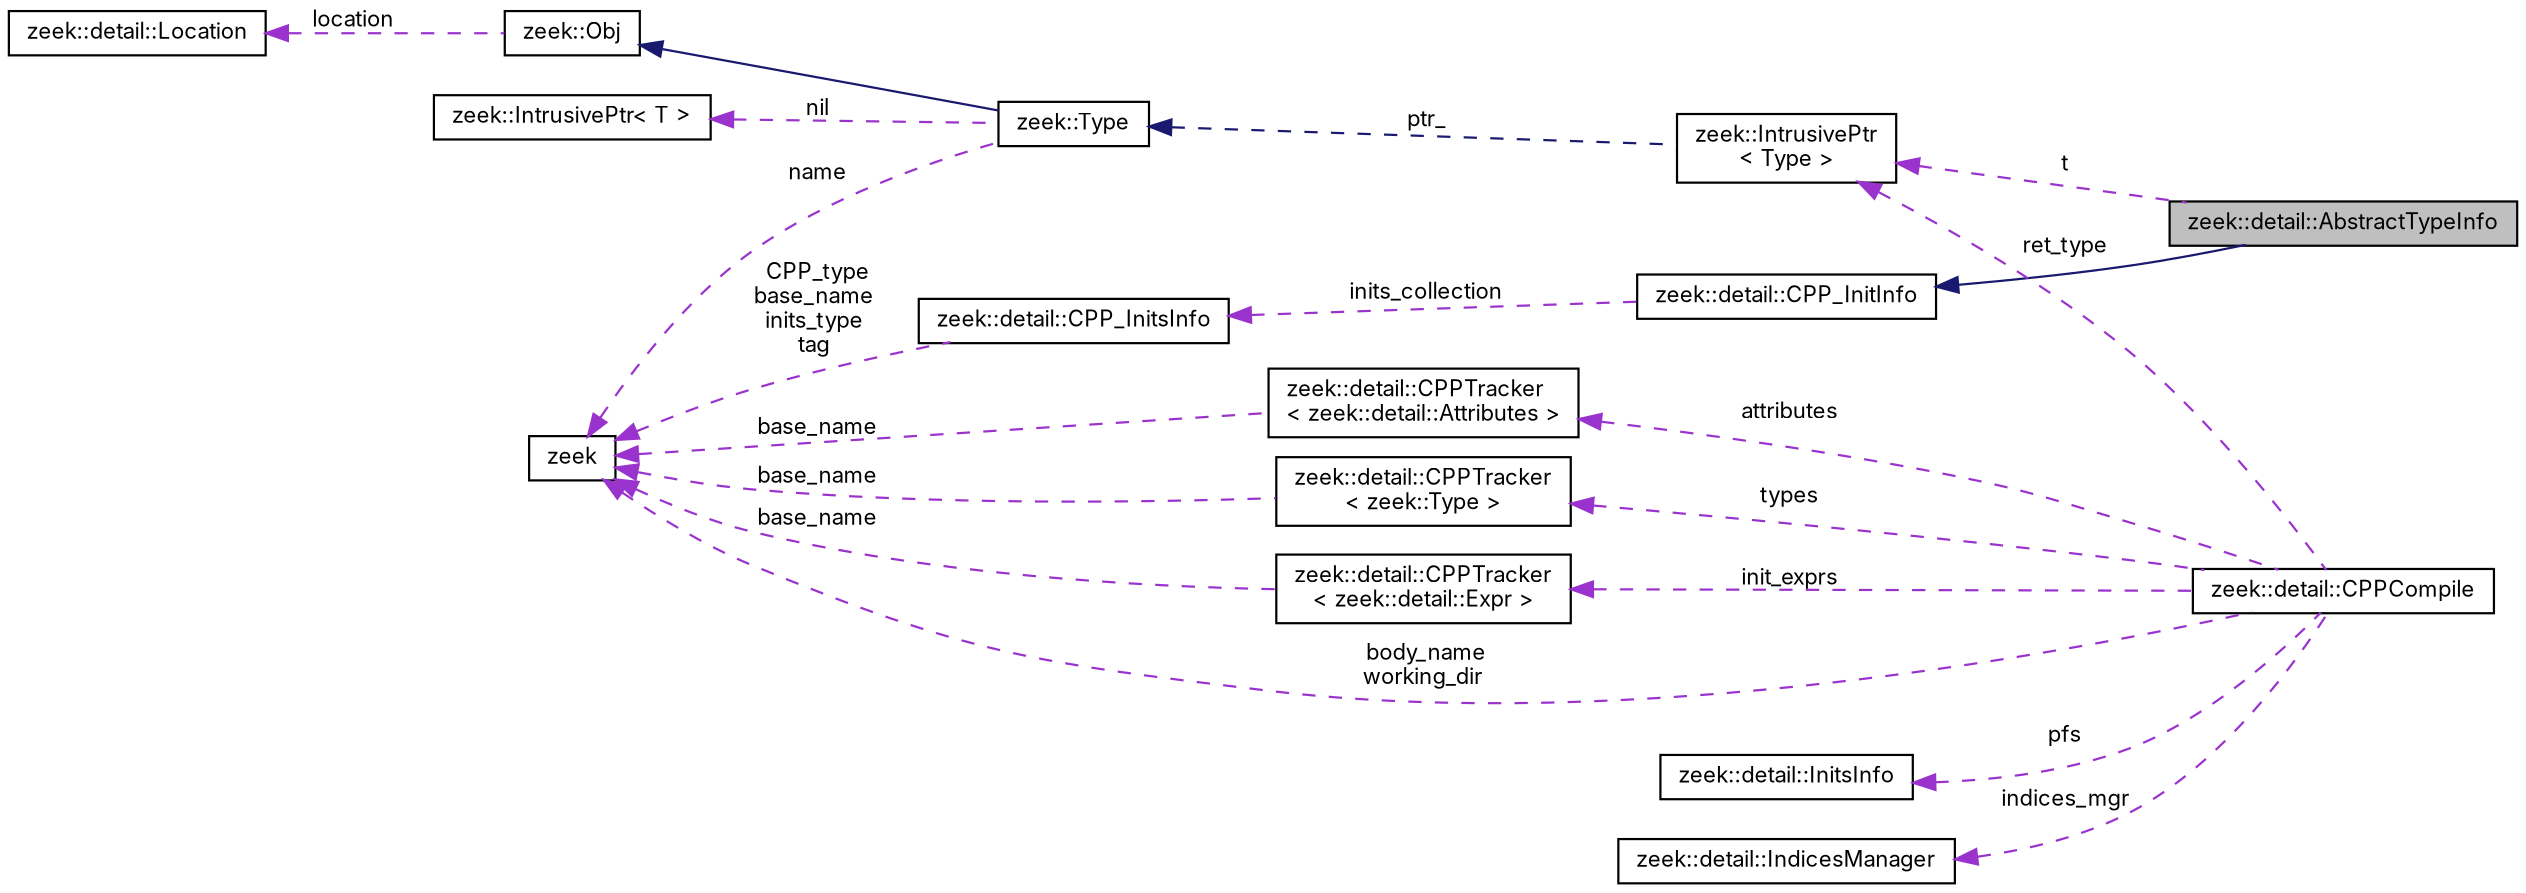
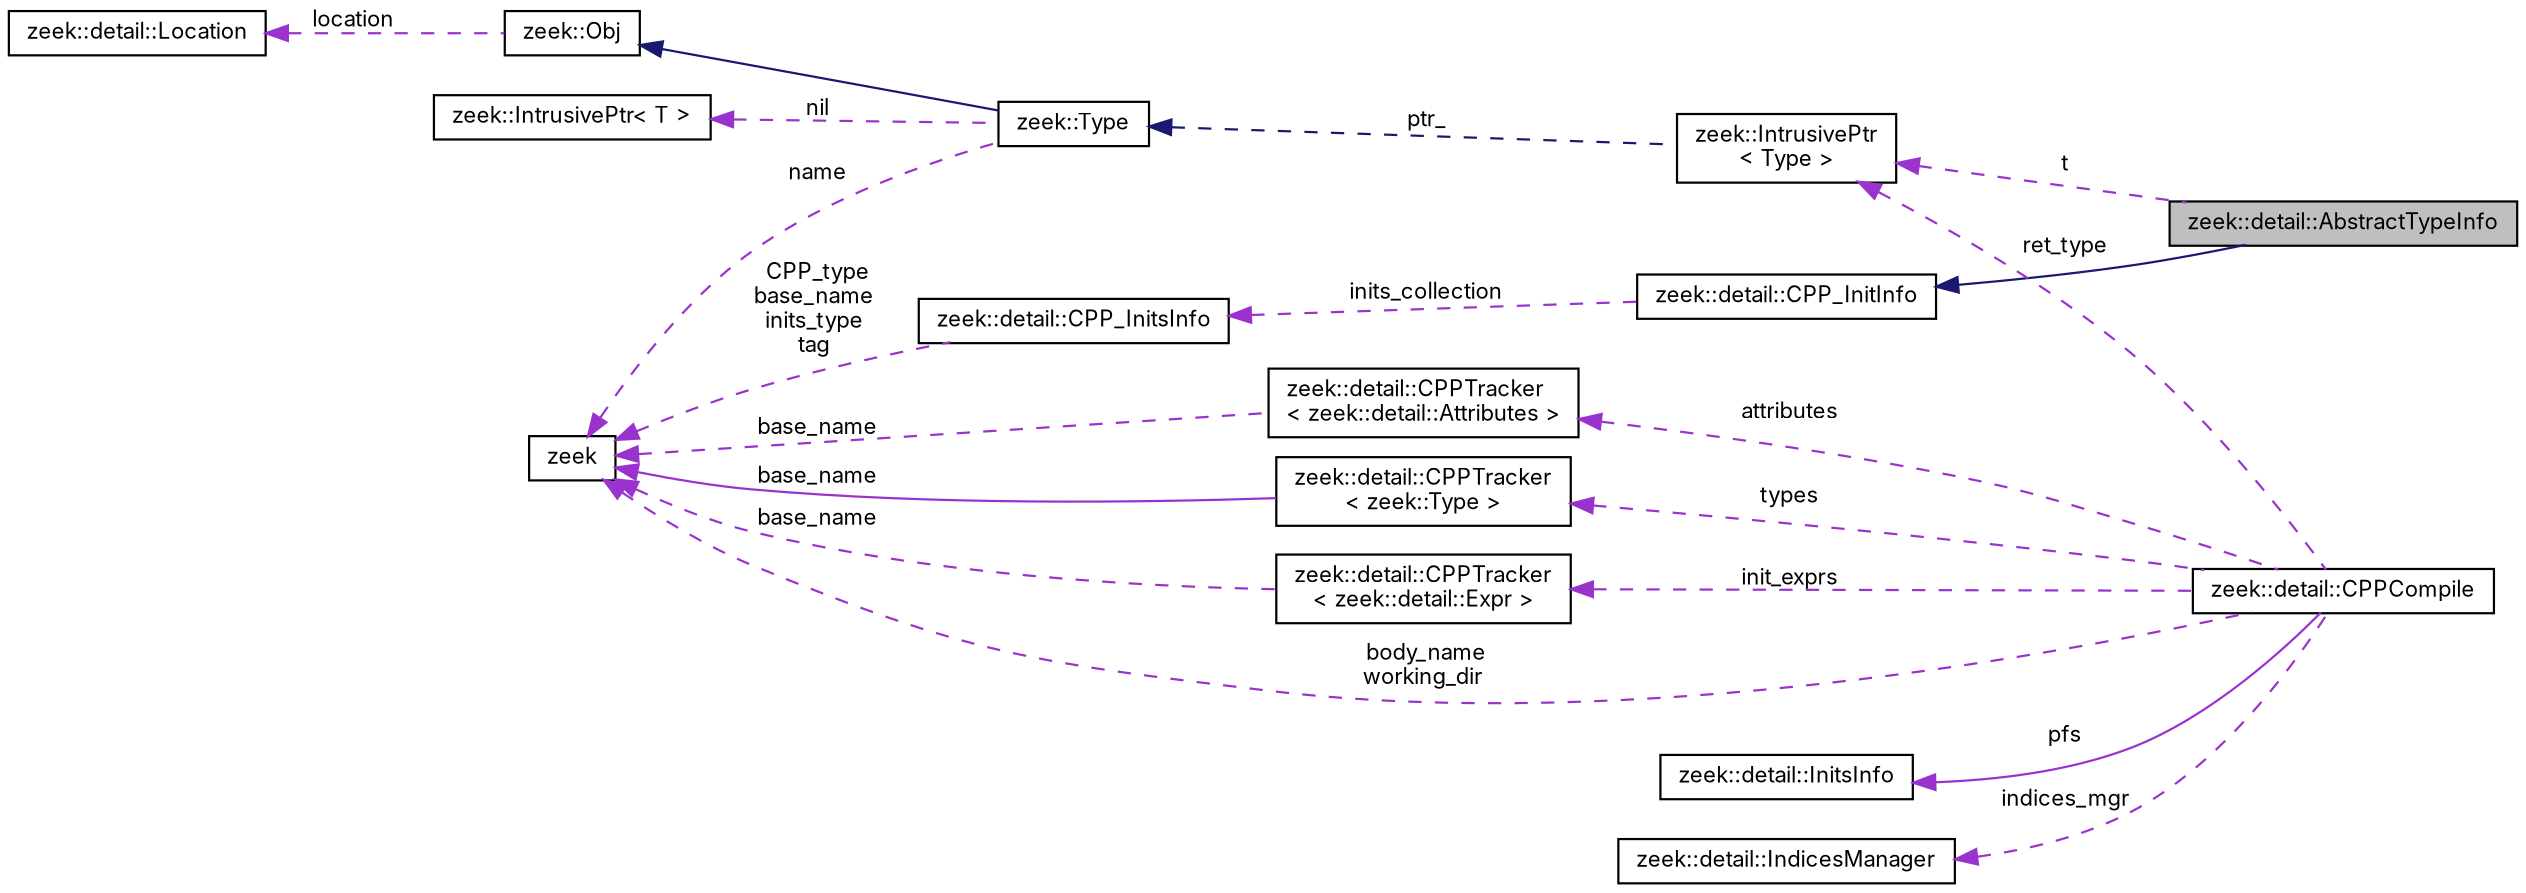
(956, 500) -> (956, 500)
(2147, 741) -> (2147, 741)
